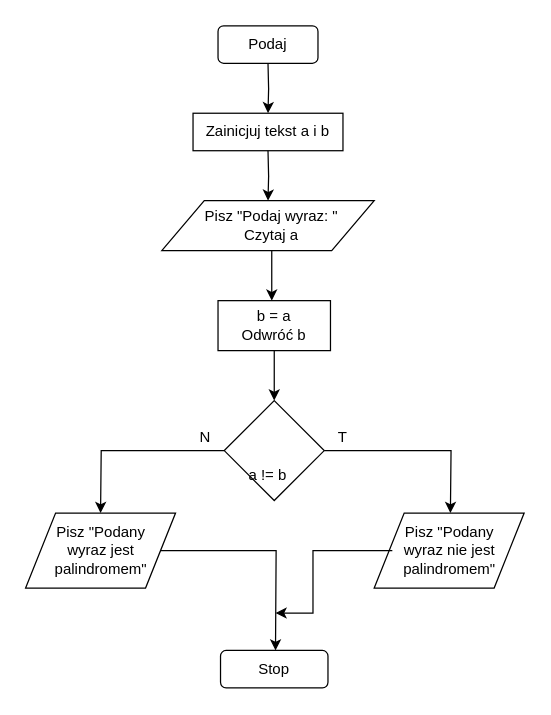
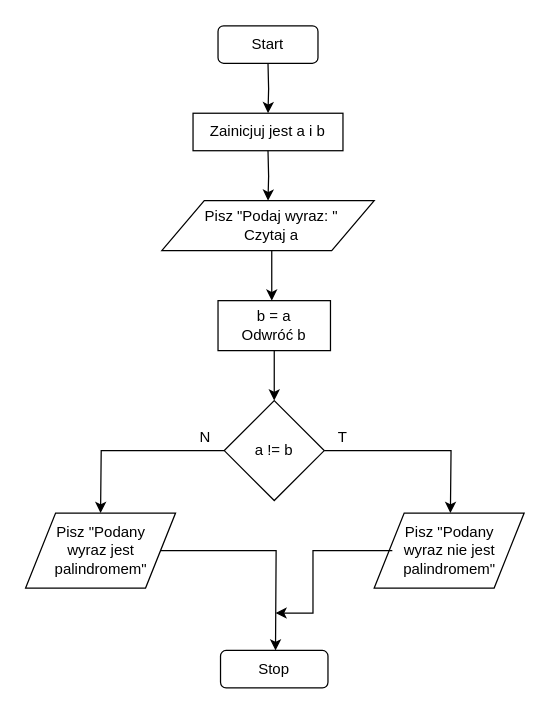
(268, 44) -> (268, 44)
(268, 132) -> (268, 132)
(268, 476) -> (274, 451)
